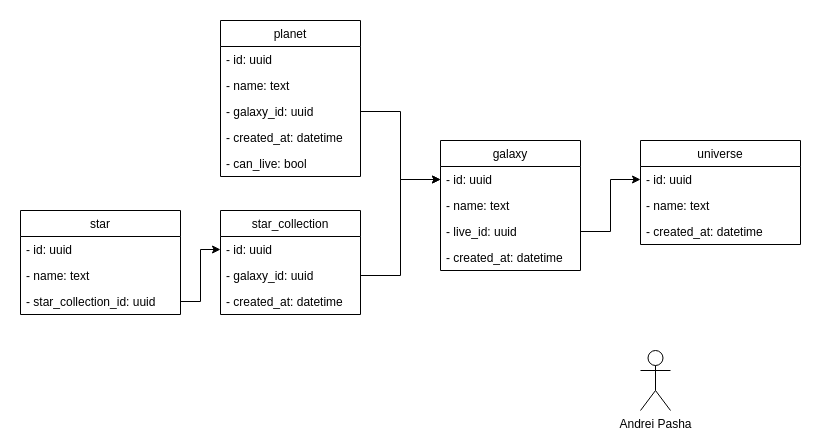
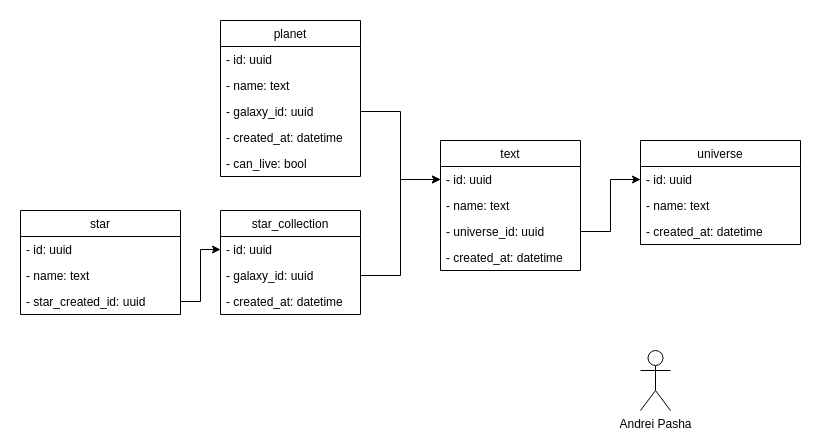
(510, 154) -> (510, 154)
(485, 232) -> (500, 232)
(101, 302) -> (95, 302)
